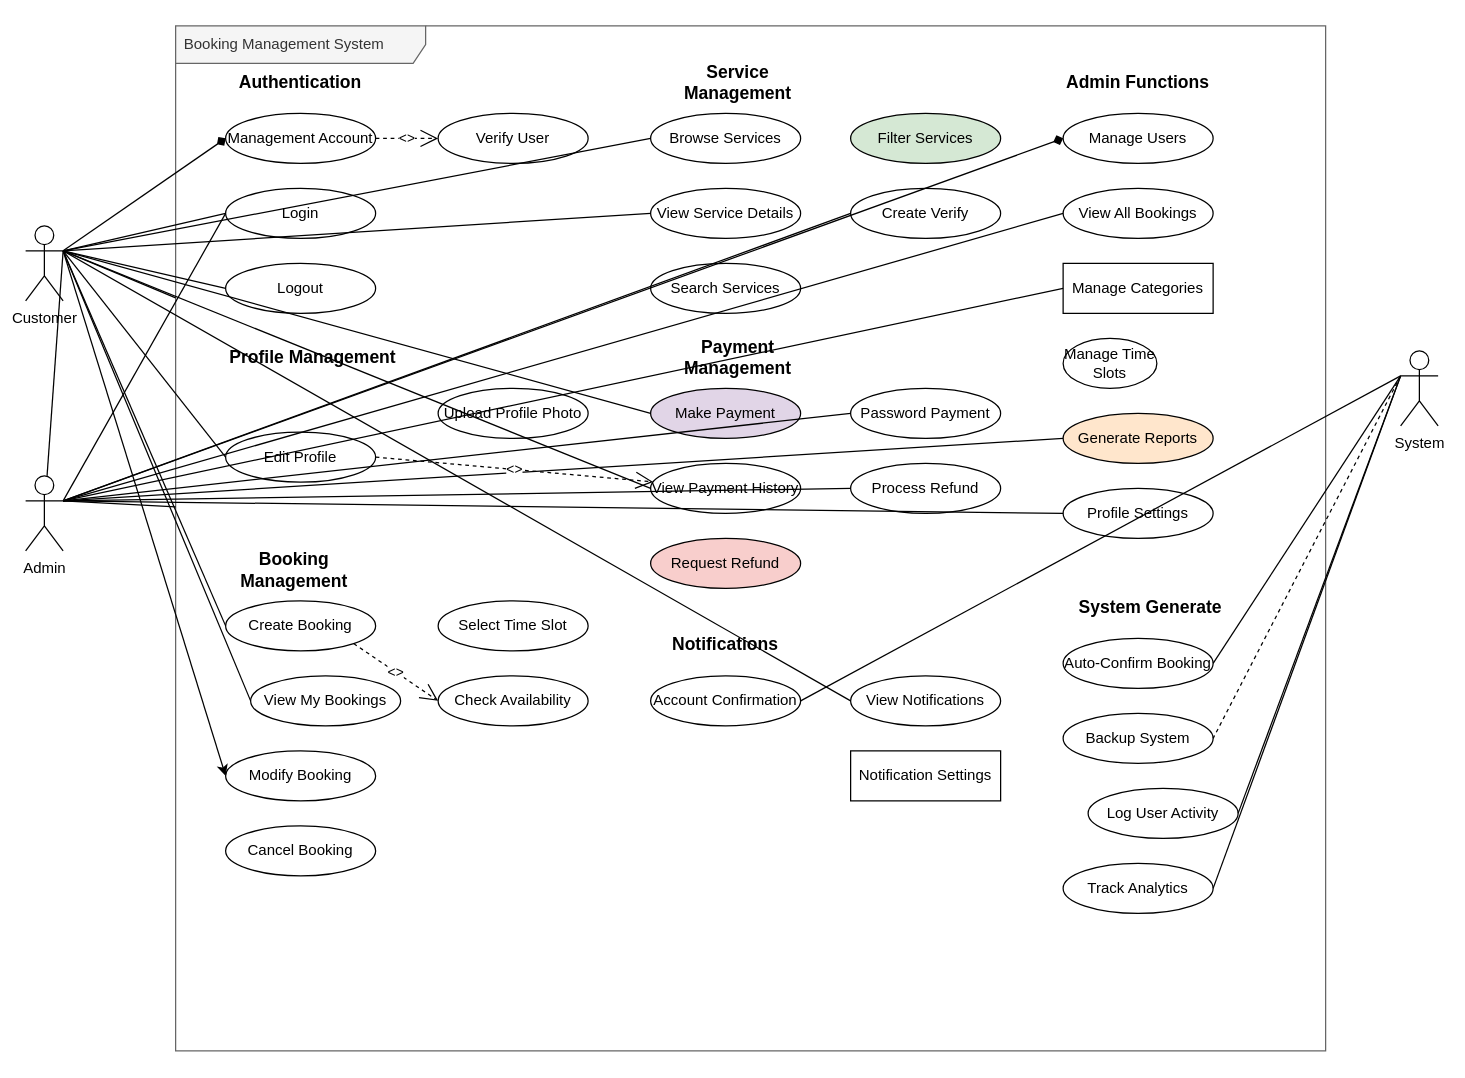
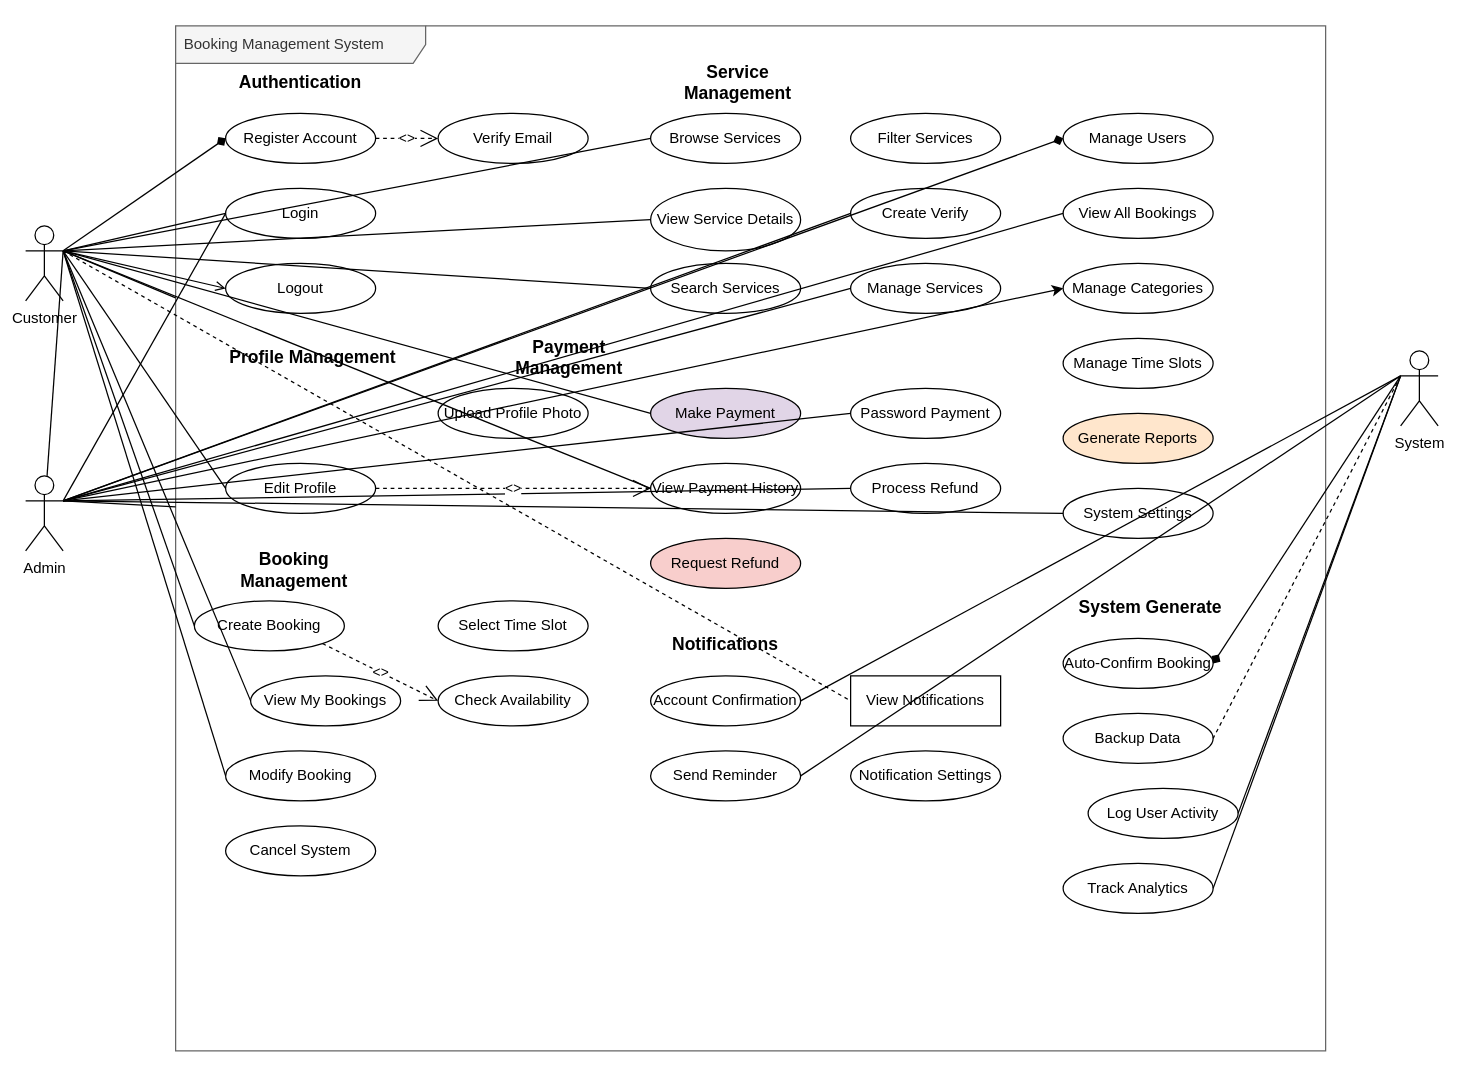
(1138, 82) -> none
(301, 138) -> (301, 138)
(513, 138) -> (513, 138)
(926, 138) -> (926, 138)
(726, 213) -> (726, 219)
none -> (359, 269)
(220, 287) -> (220, 287)
none -> (926, 288)
(1138, 288) -> (1138, 288)
(1057, 289) -> (1053, 290)
(738, 357) -> (569, 357)
(1110, 363) -> (1138, 363)
none -> (339, 426)
(832, 453) -> none
(301, 457) -> (301, 488)
(1138, 513) -> (1138, 513)
none -> (1097, 578)
(667, 595) -> (667, 595)
(301, 626) -> (269, 626)
(1216, 658) -> (1219, 654)
(926, 701) -> (926, 701)
(1138, 738) -> (1138, 738)
(223, 766) -> (224, 769)
none -> (726, 776)
(926, 776) -> (926, 776)
(301, 851) -> (301, 851)
